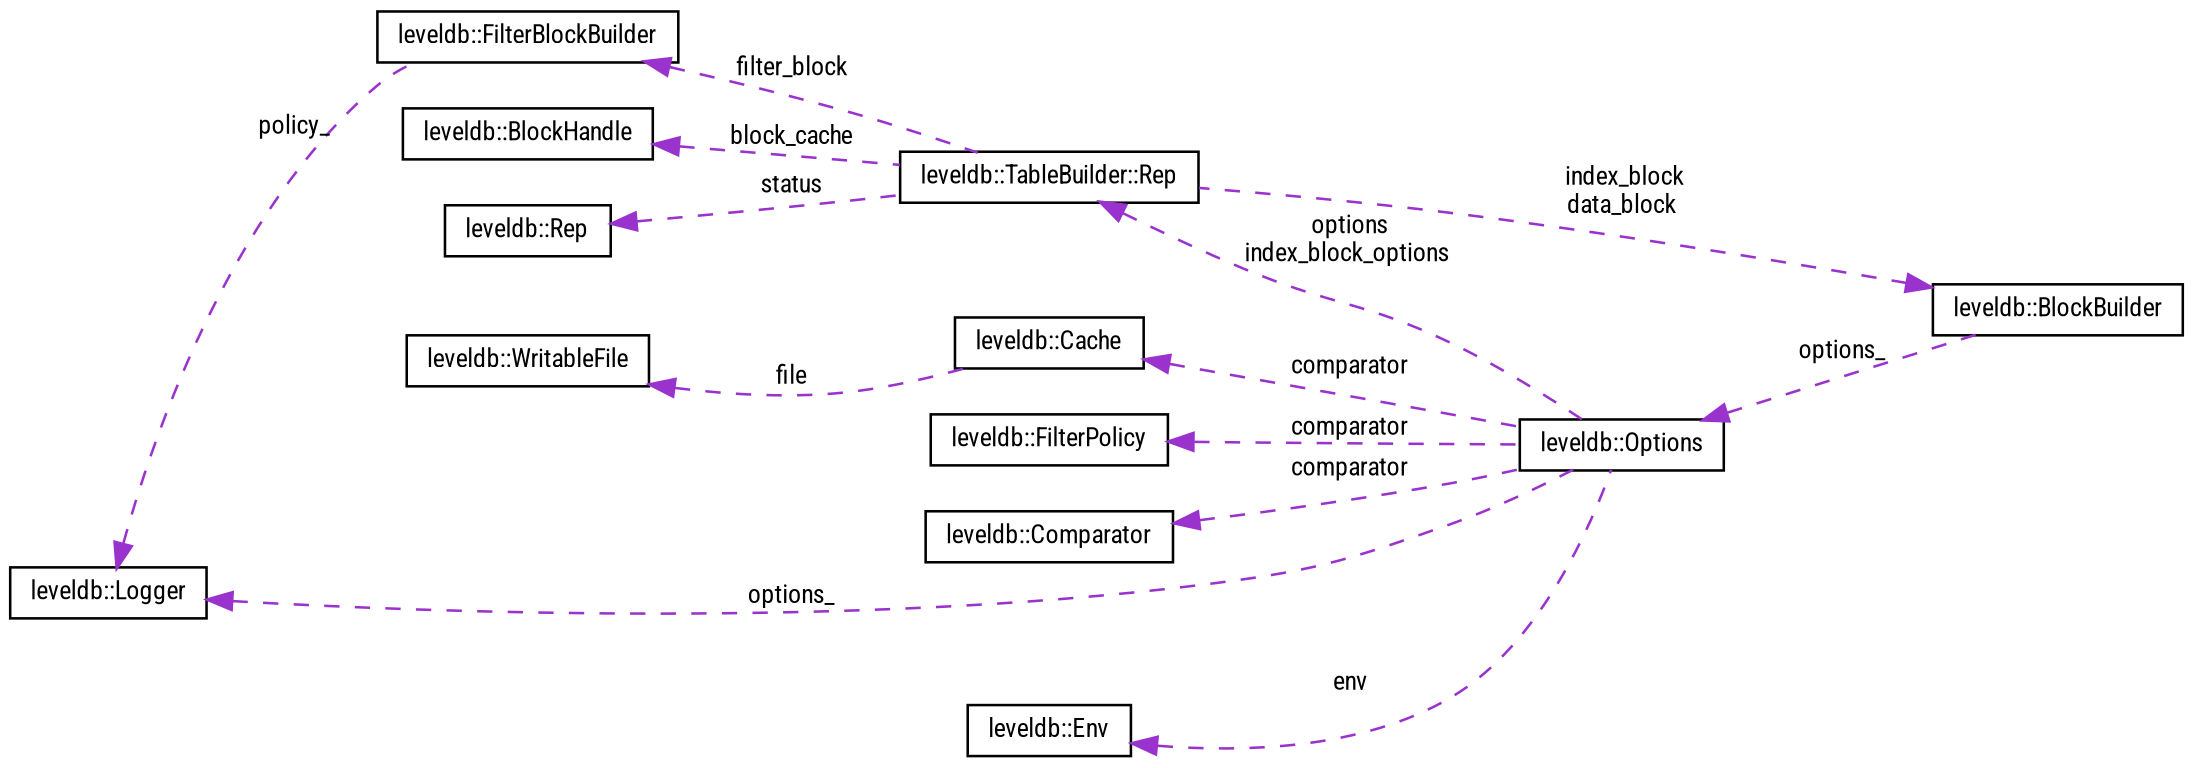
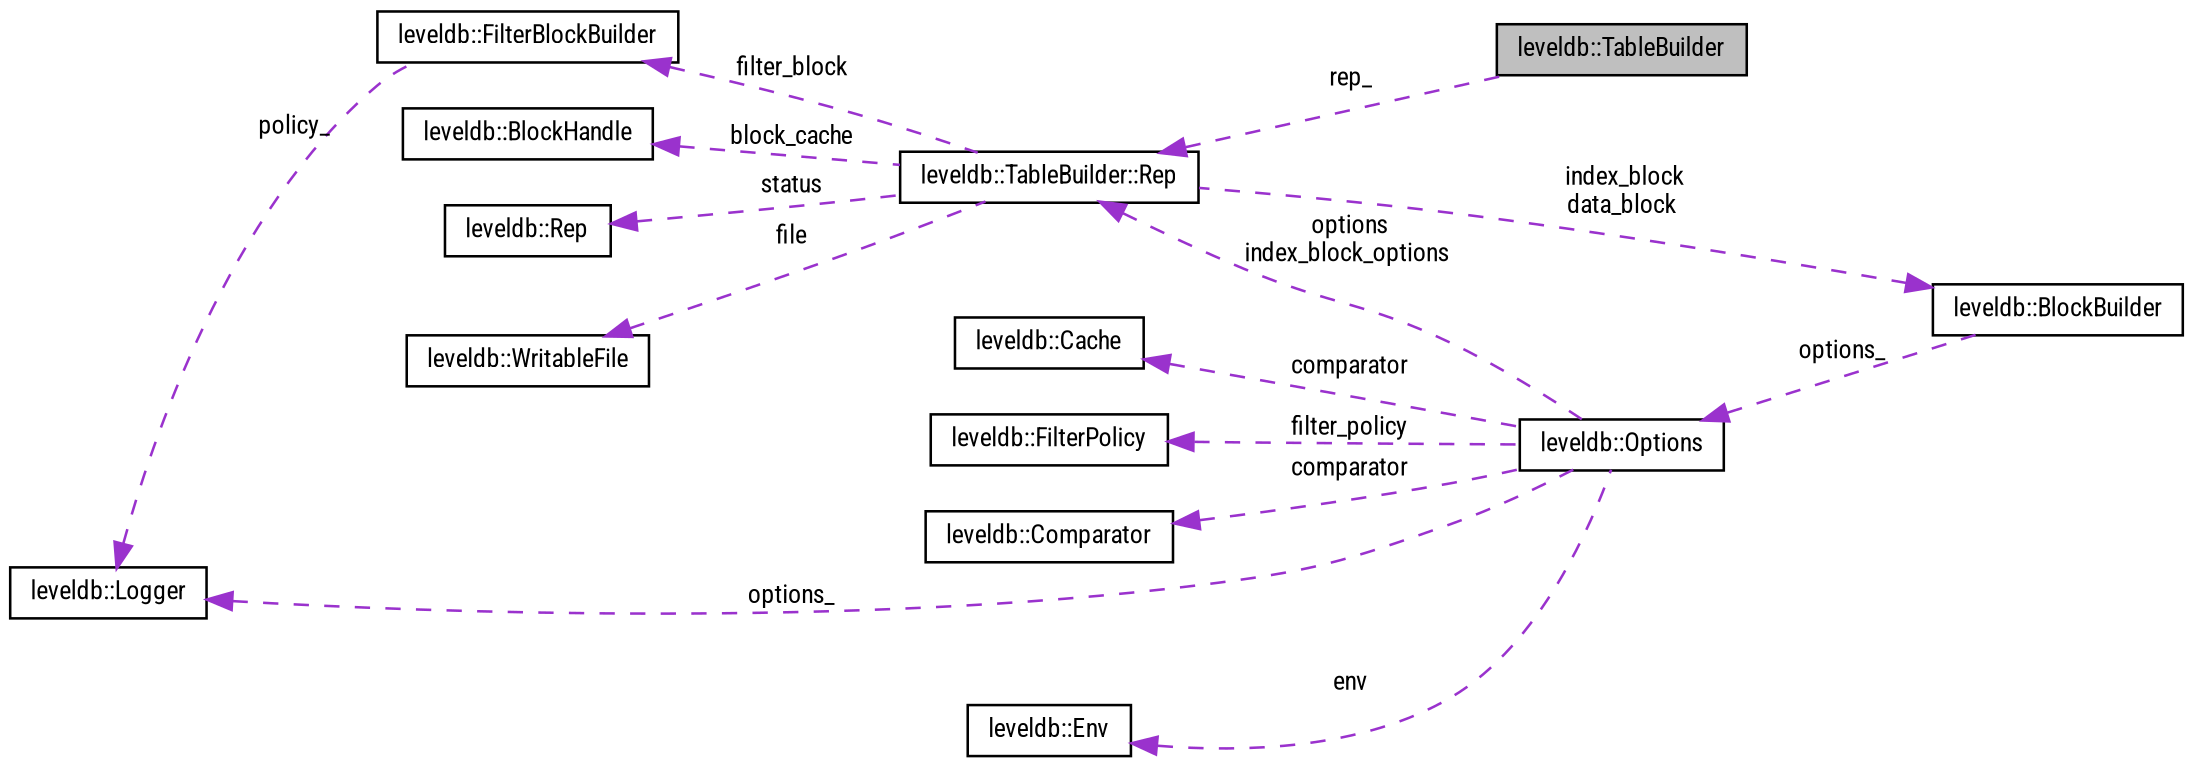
none -> (1622, 50)
(823, 394) -> (808, 267)
(1348, 428) -> (1348, 428)
